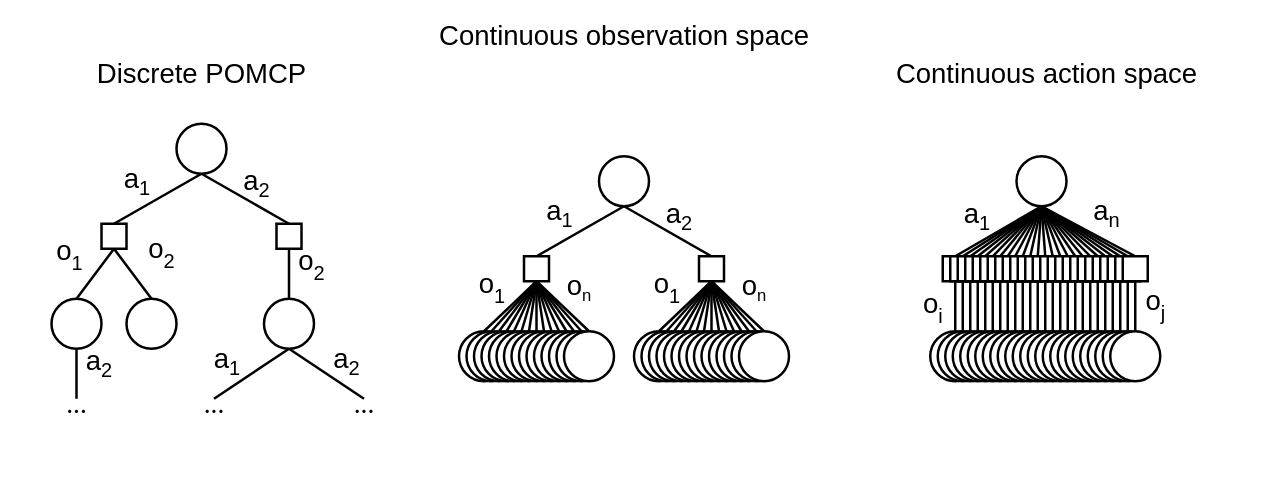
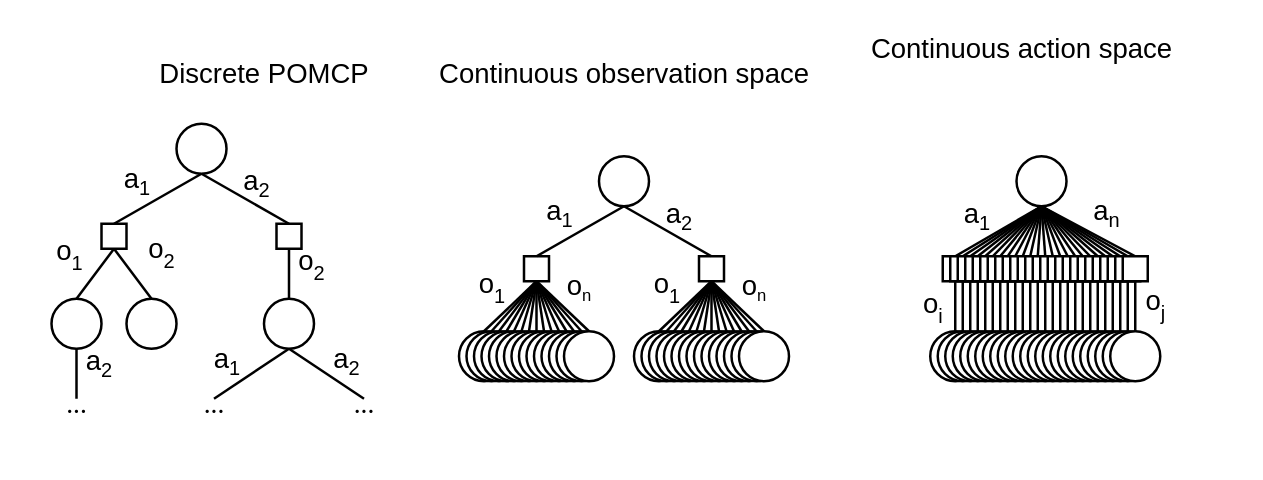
(624, 36) -> (624, 74)
(201, 74) -> (264, 74)
(1045, 74) -> (1020, 49)
